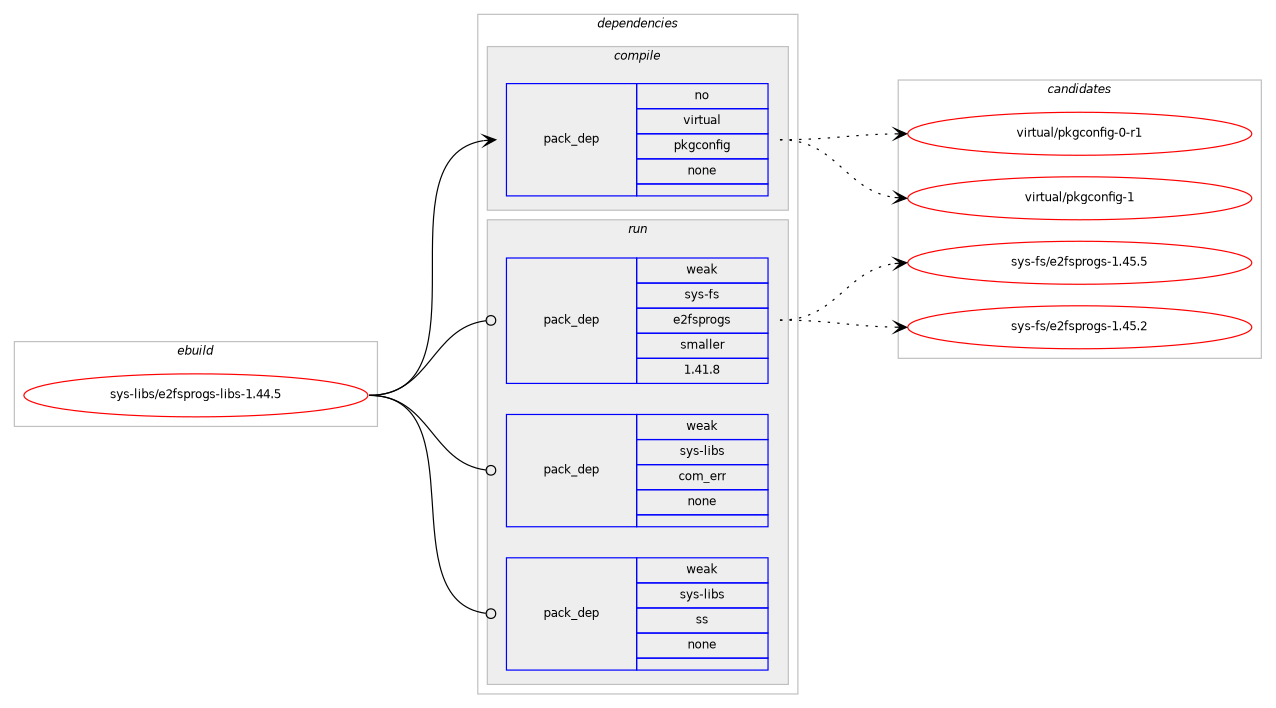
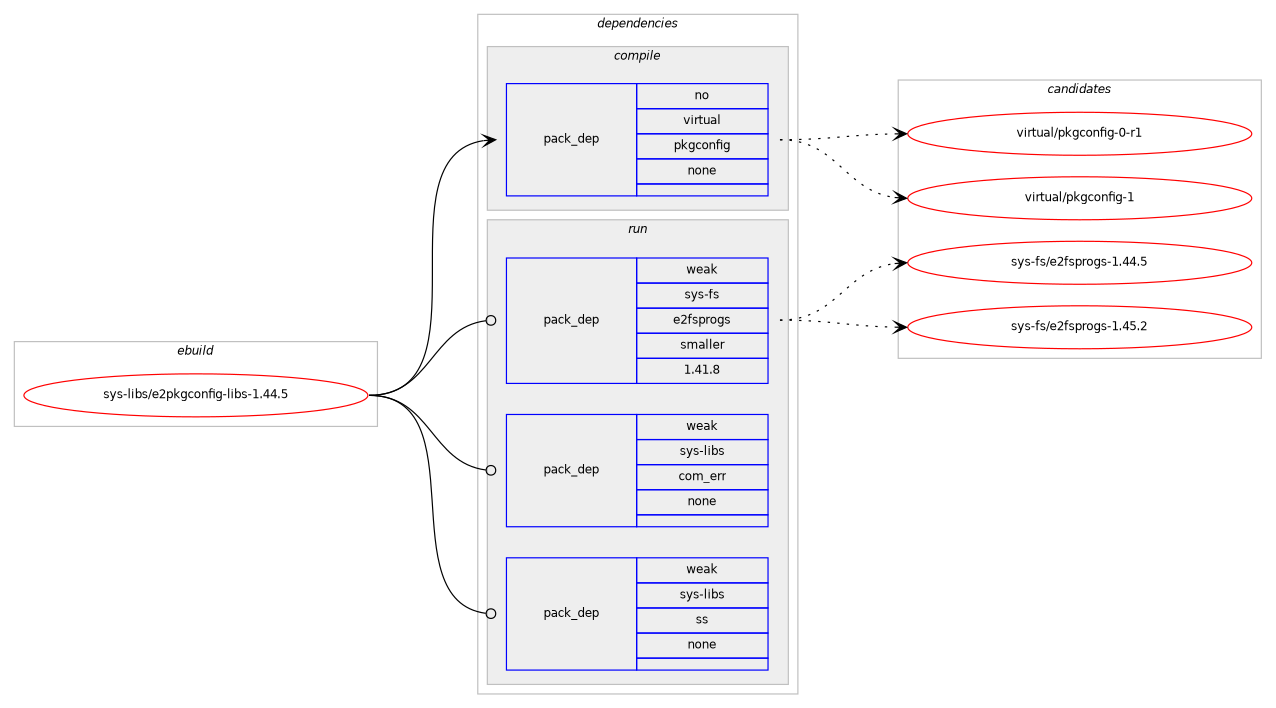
(1080, 263) -> (1080, 263)
(196, 395) -> (196, 395)
